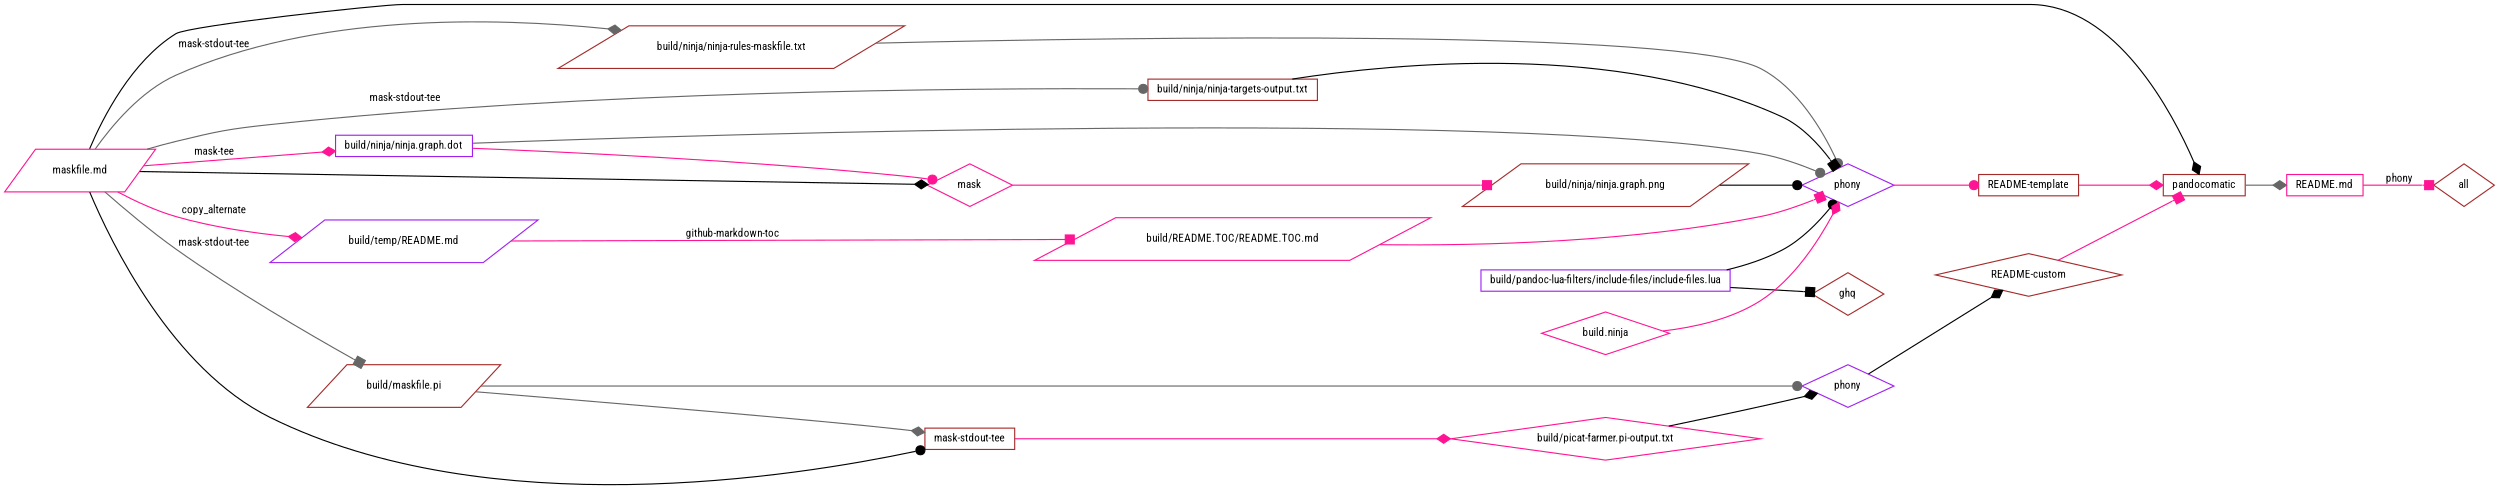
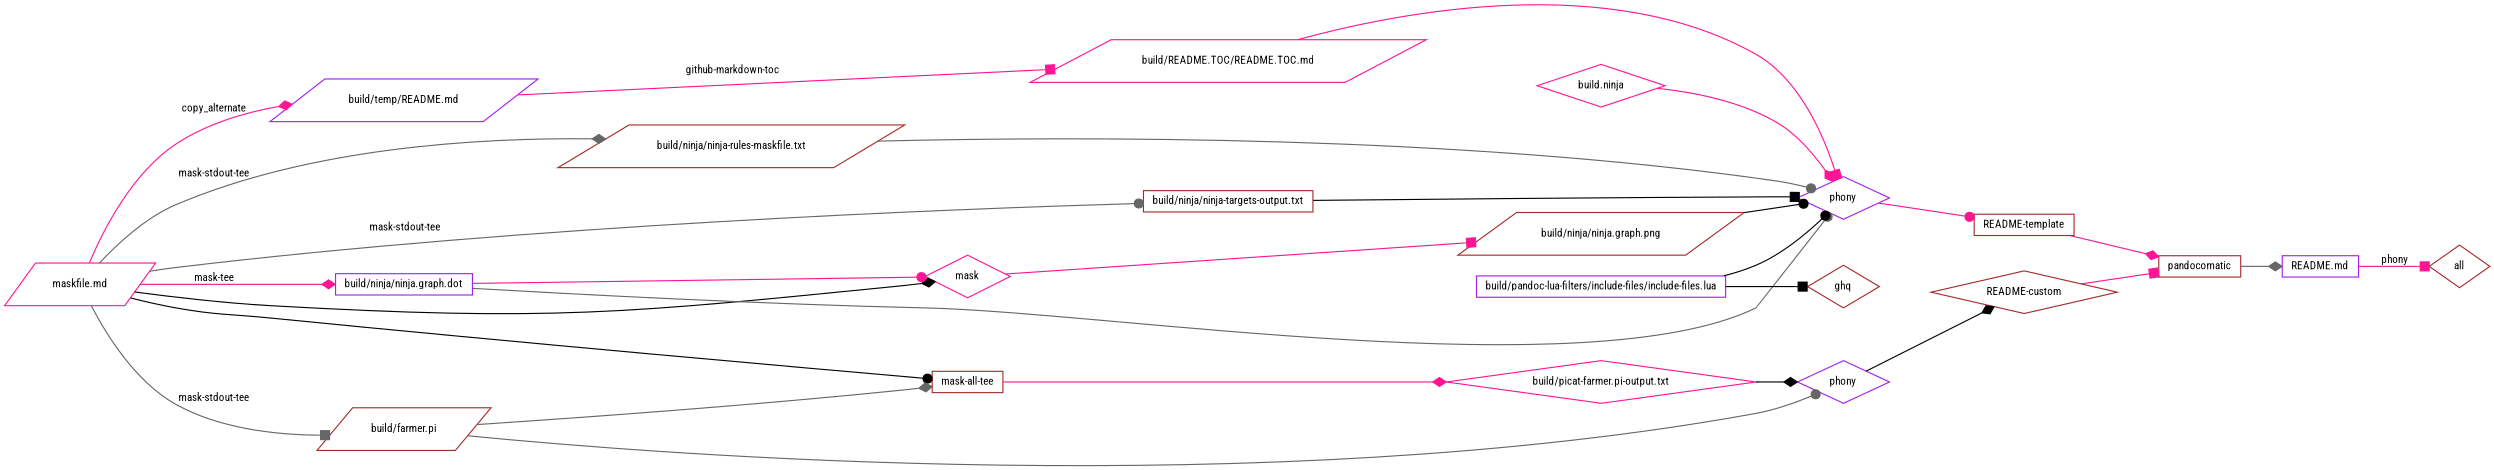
(1149, 4) -> none
(2325, 185) -> (2320, 266)
(404, 386) -> (404, 429)
(970, 439) -> (968, 382)
